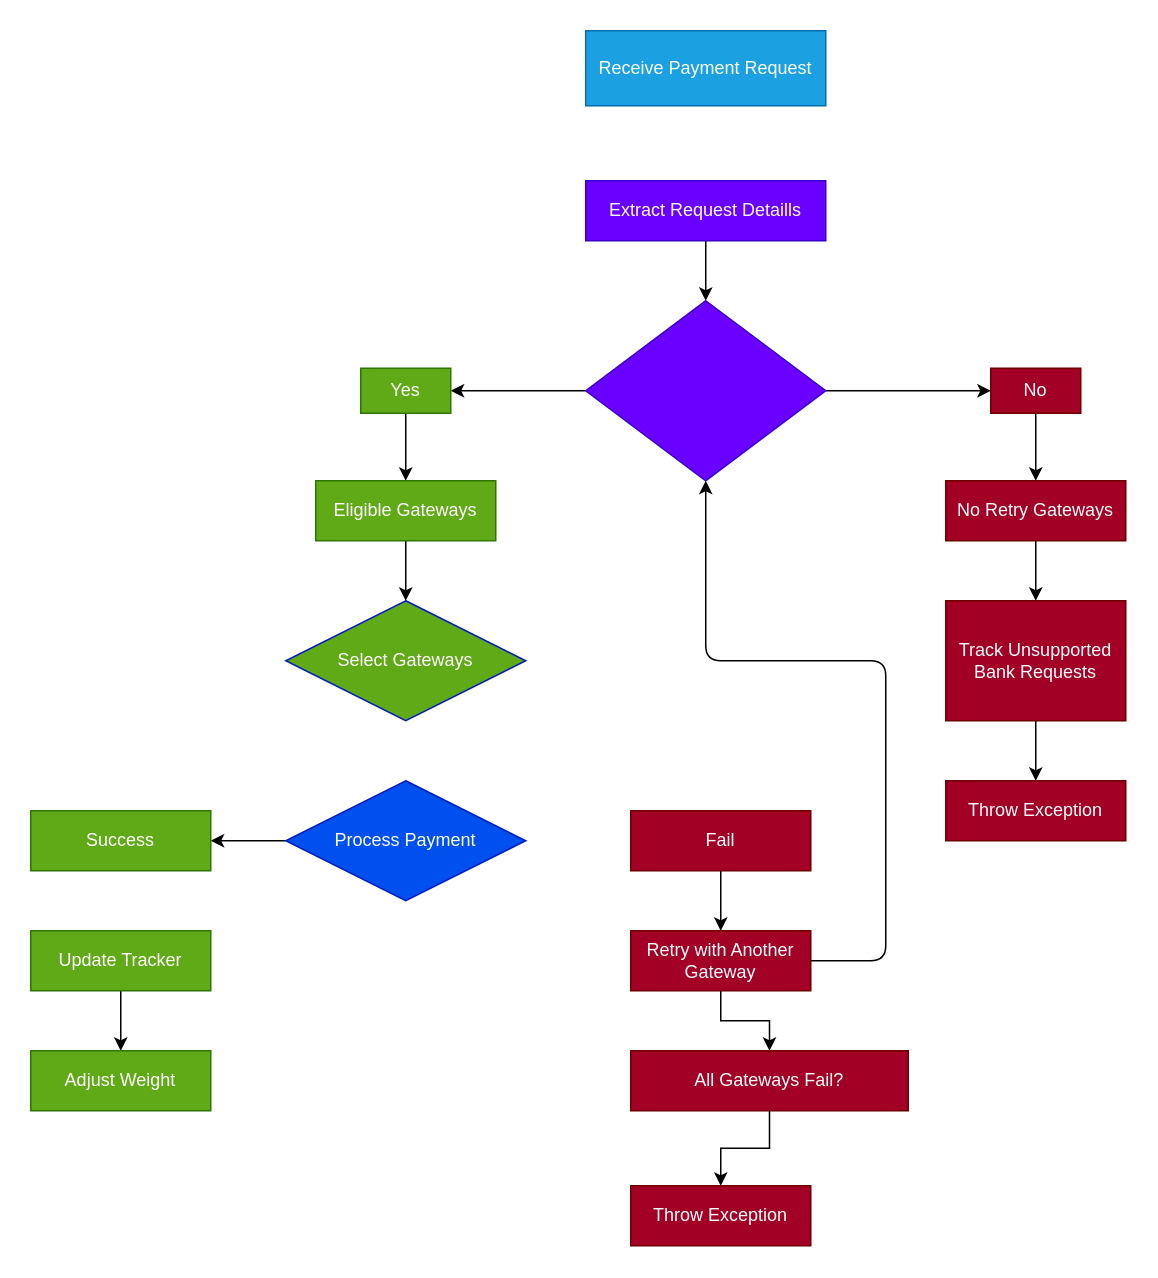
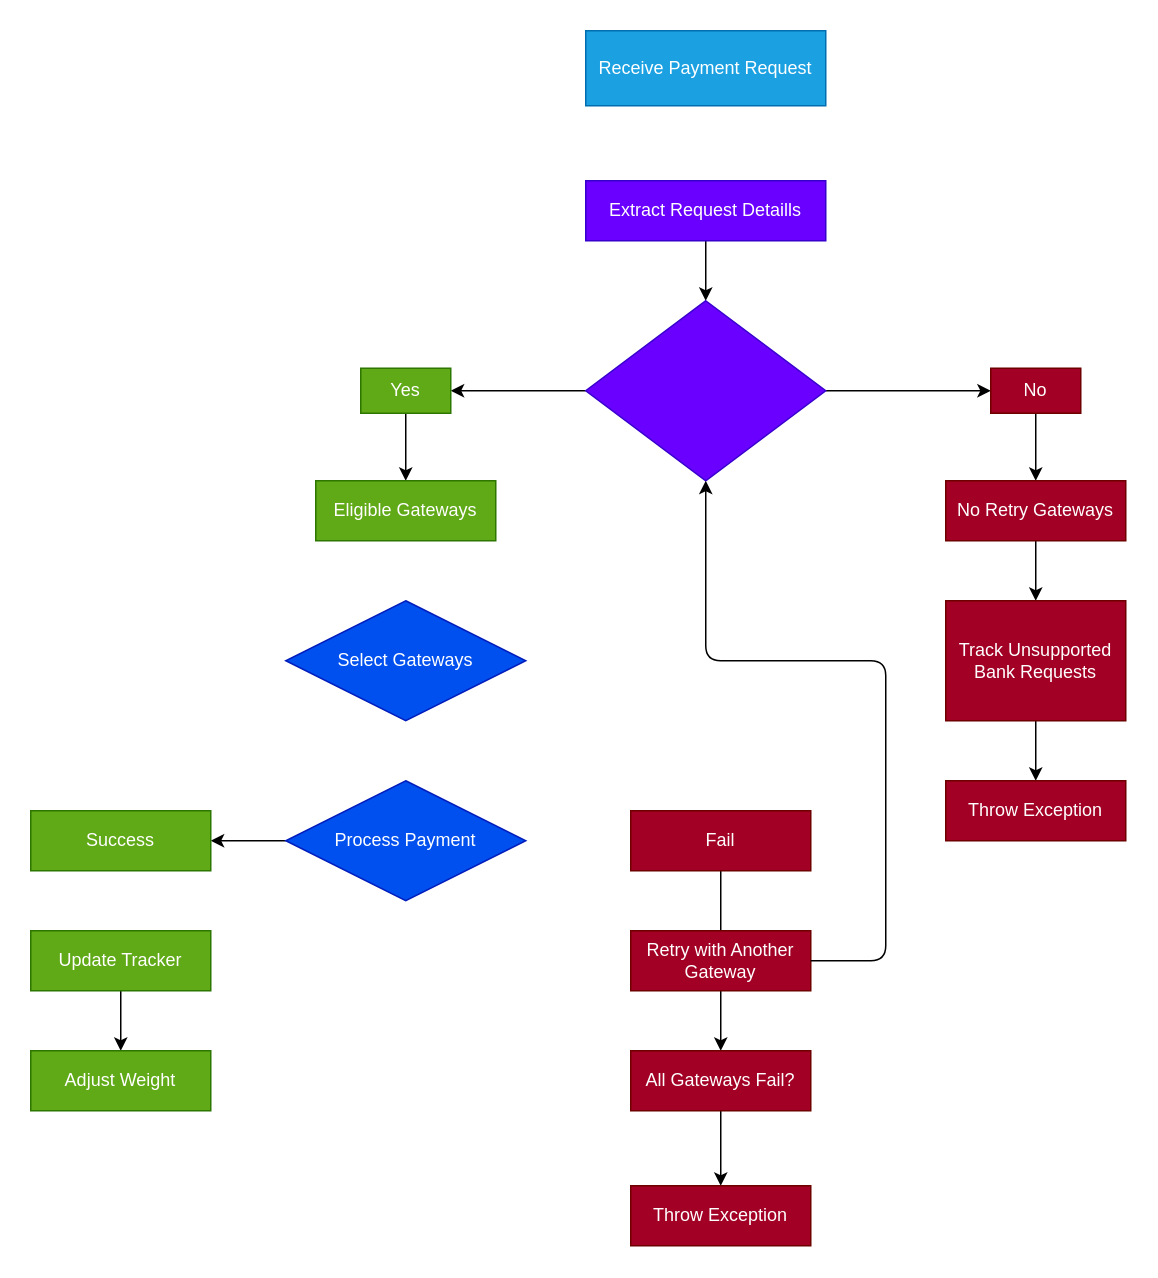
(406, 566) -> none
(406, 661) -> (406, 661)
(721, 919) -> (721, 923)
(770, 1081) -> (721, 1081)
